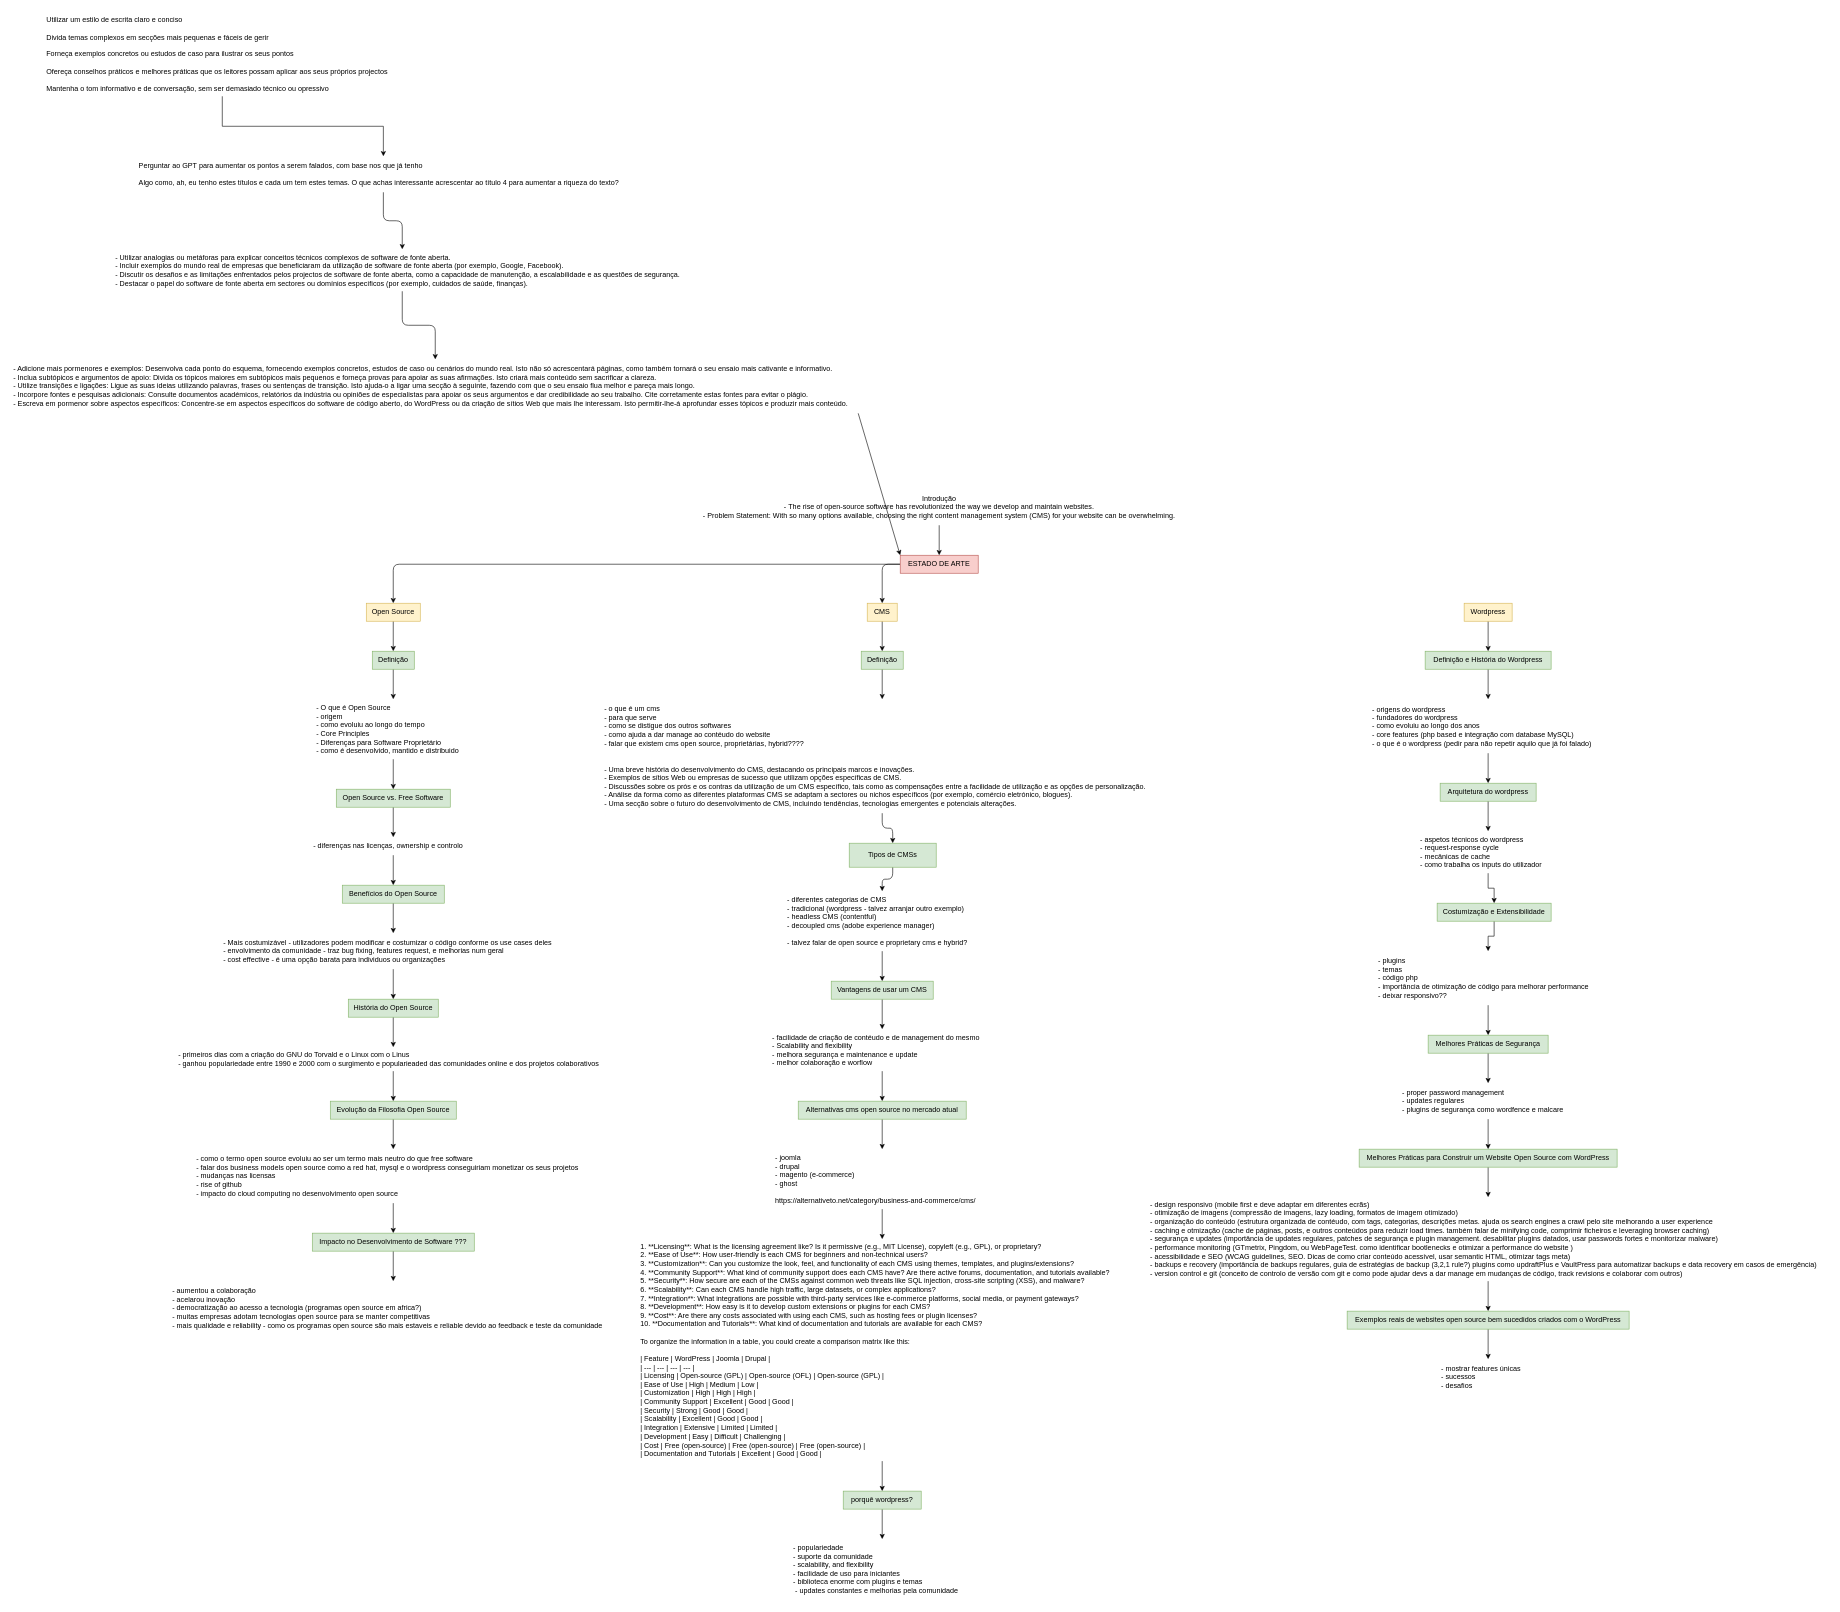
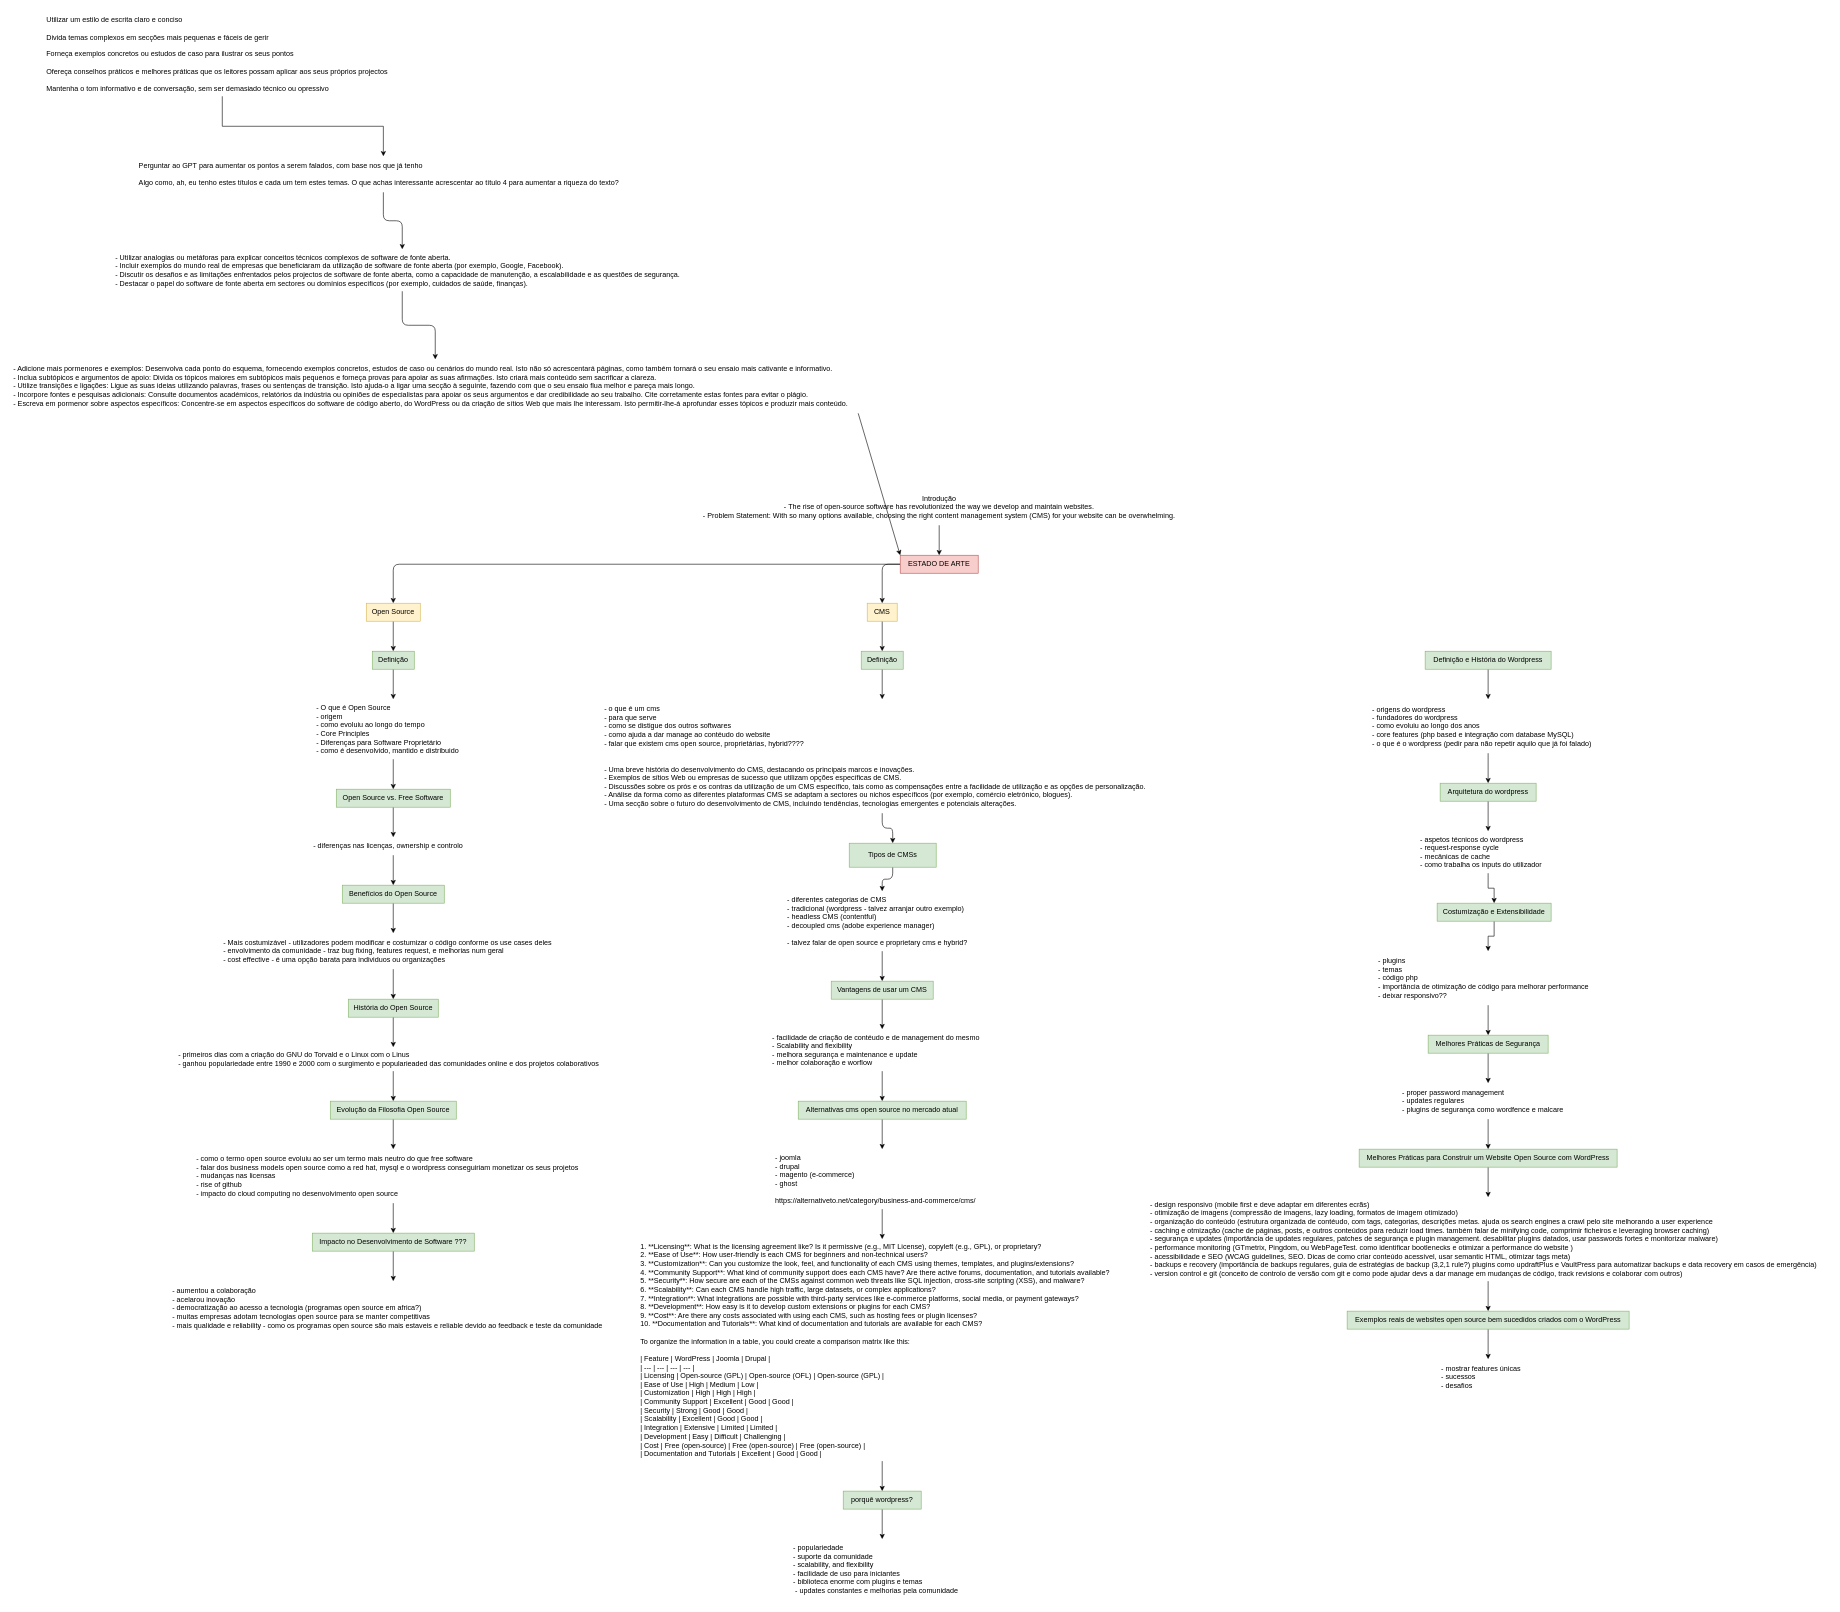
(1488, 612) -> none
(1488, 645) -> none
